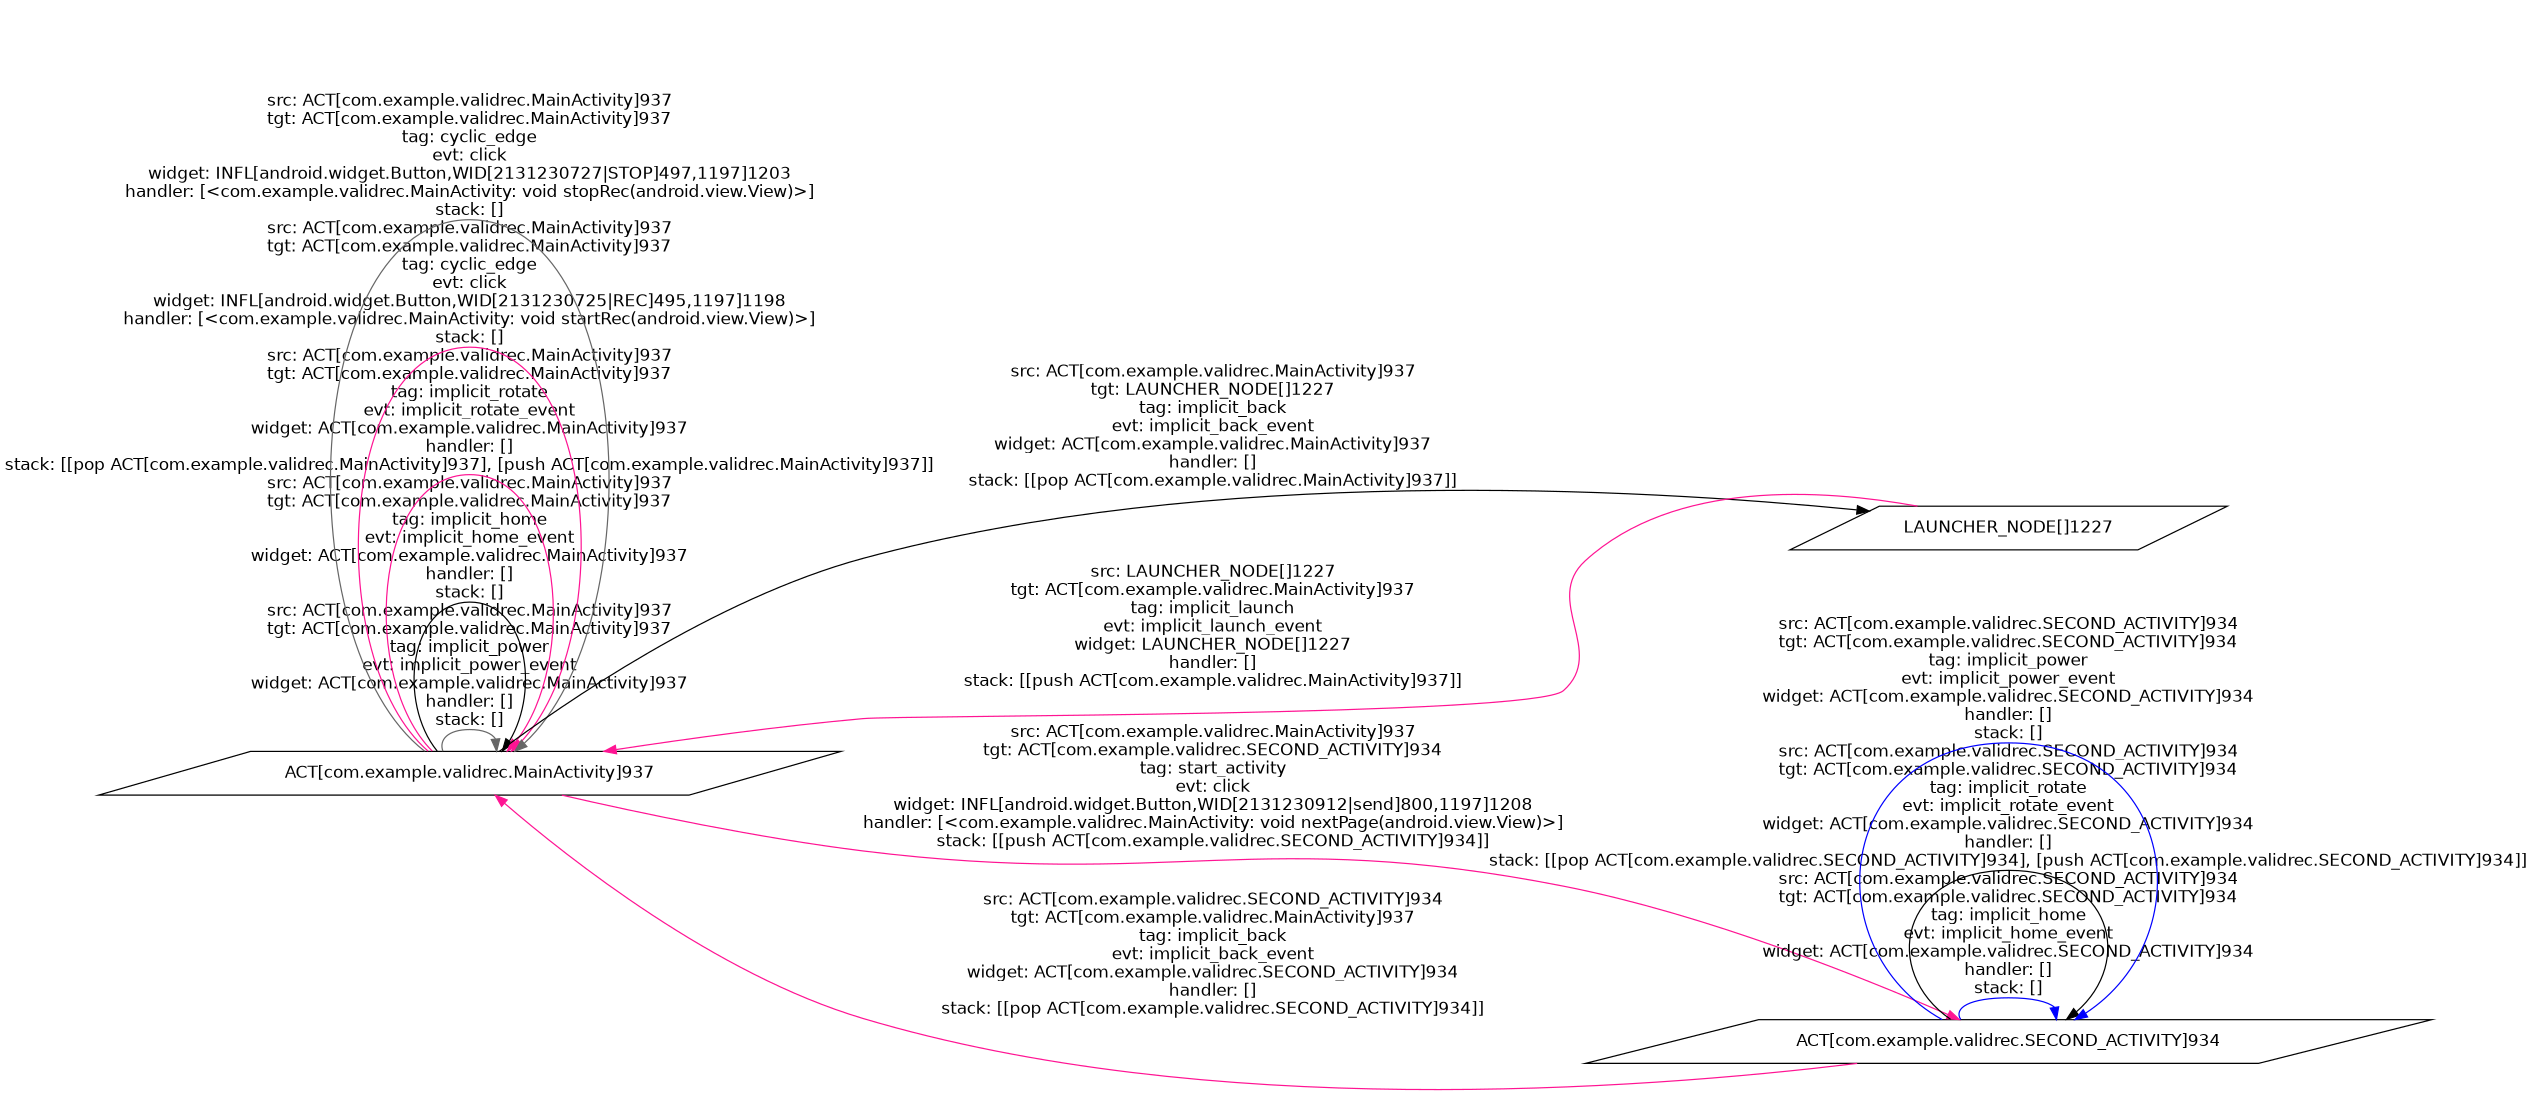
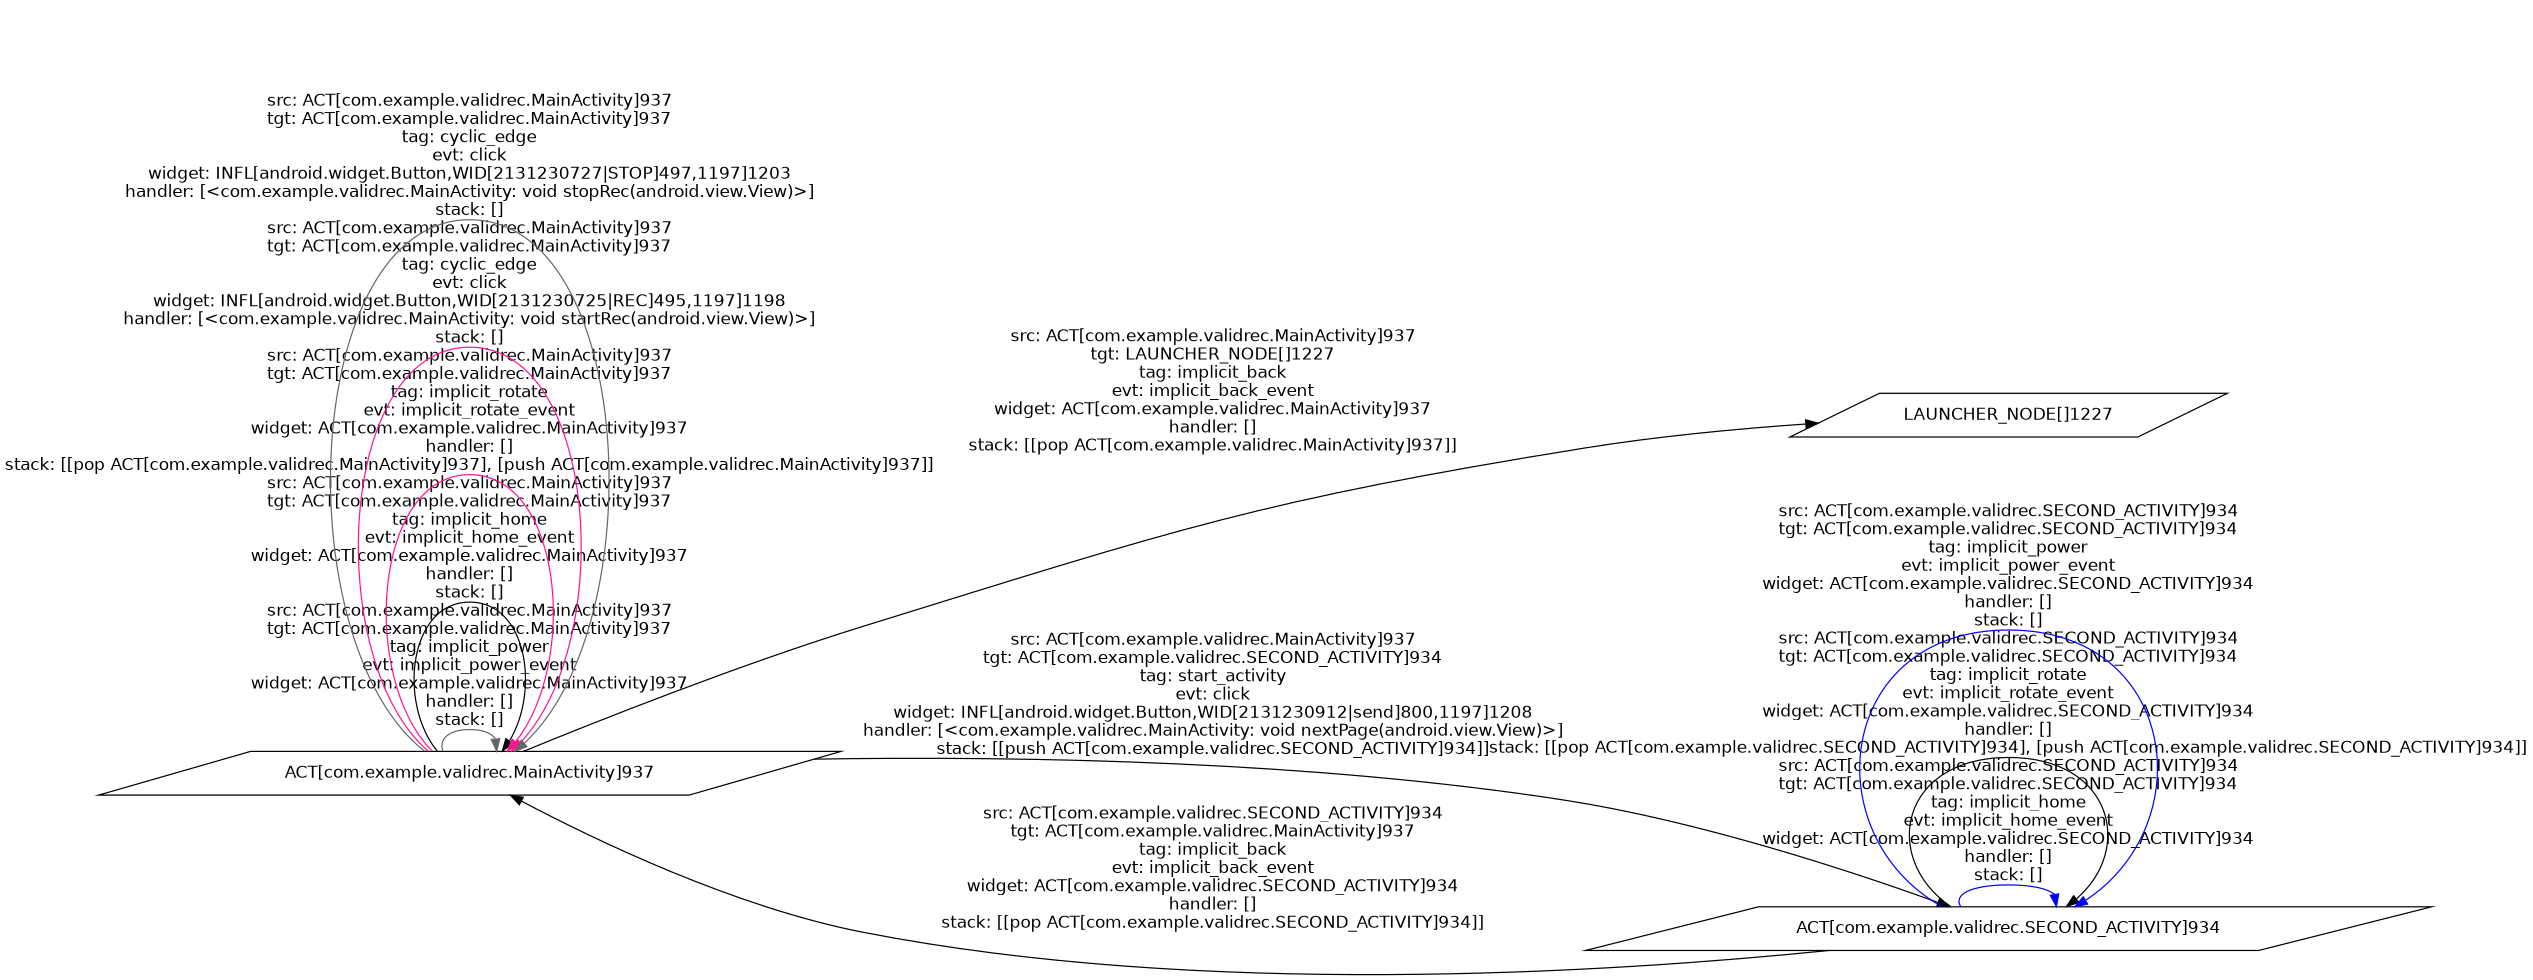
(1333, 710) -> none
(1264, 859) -> (1384, 778)
(1148, 1074) -> (1162, 968)
